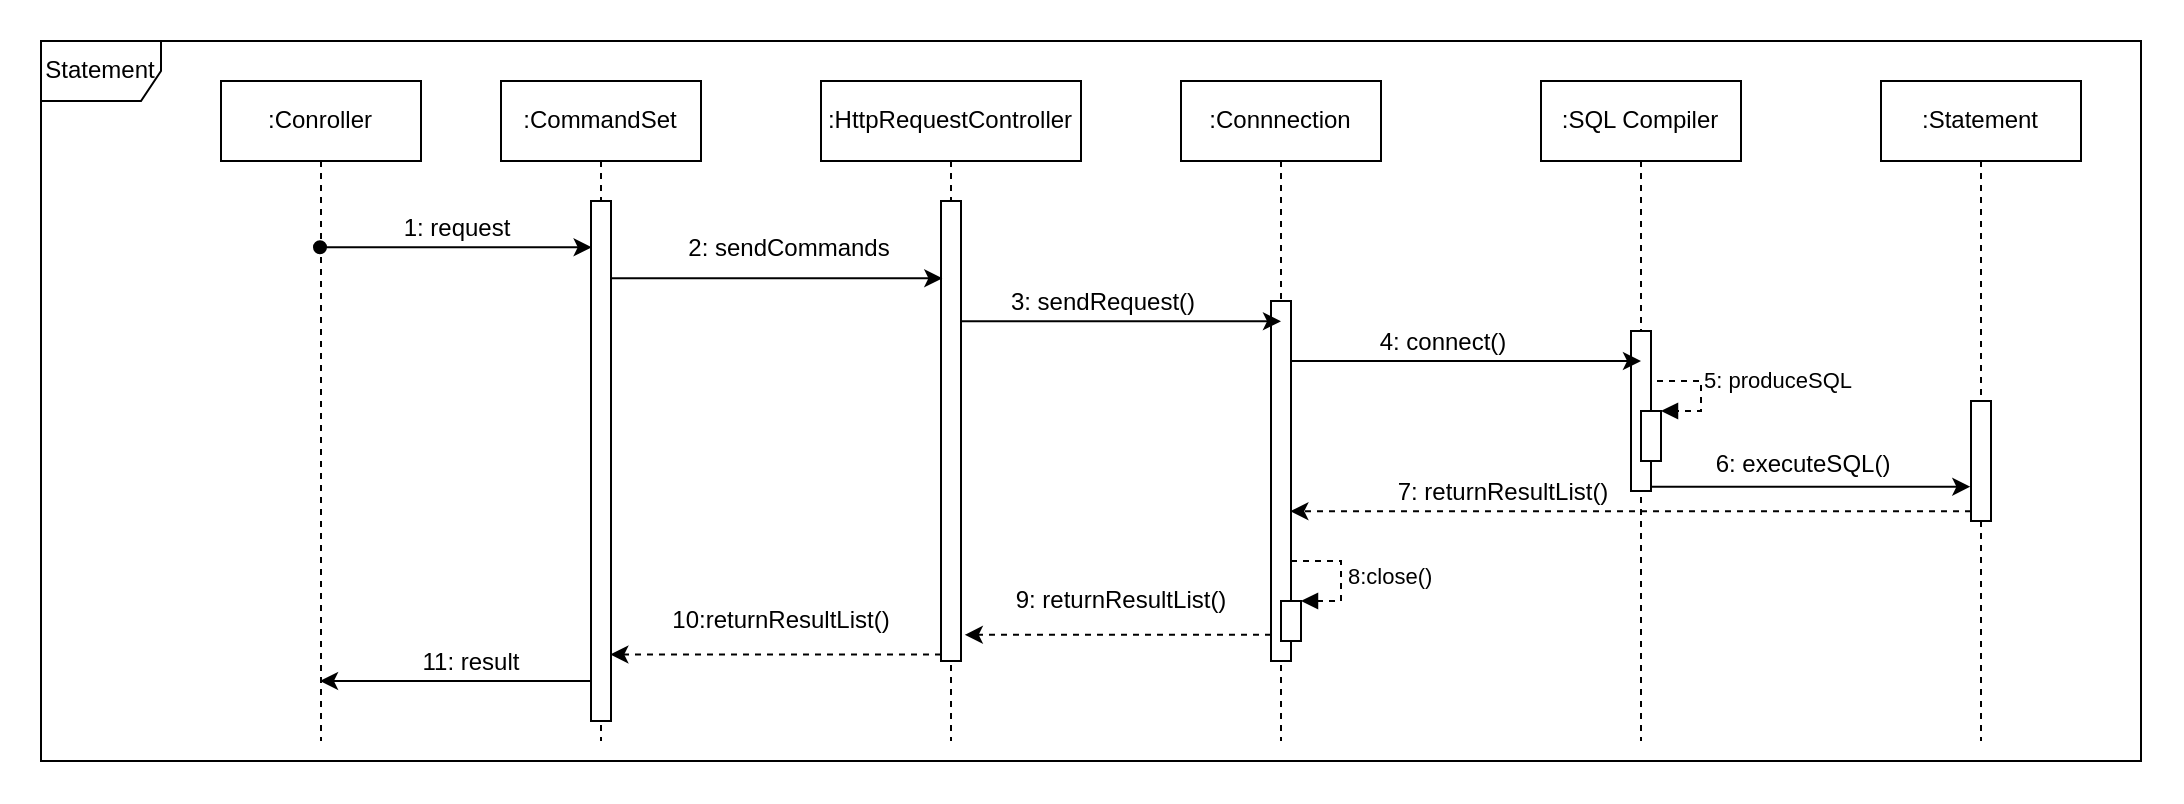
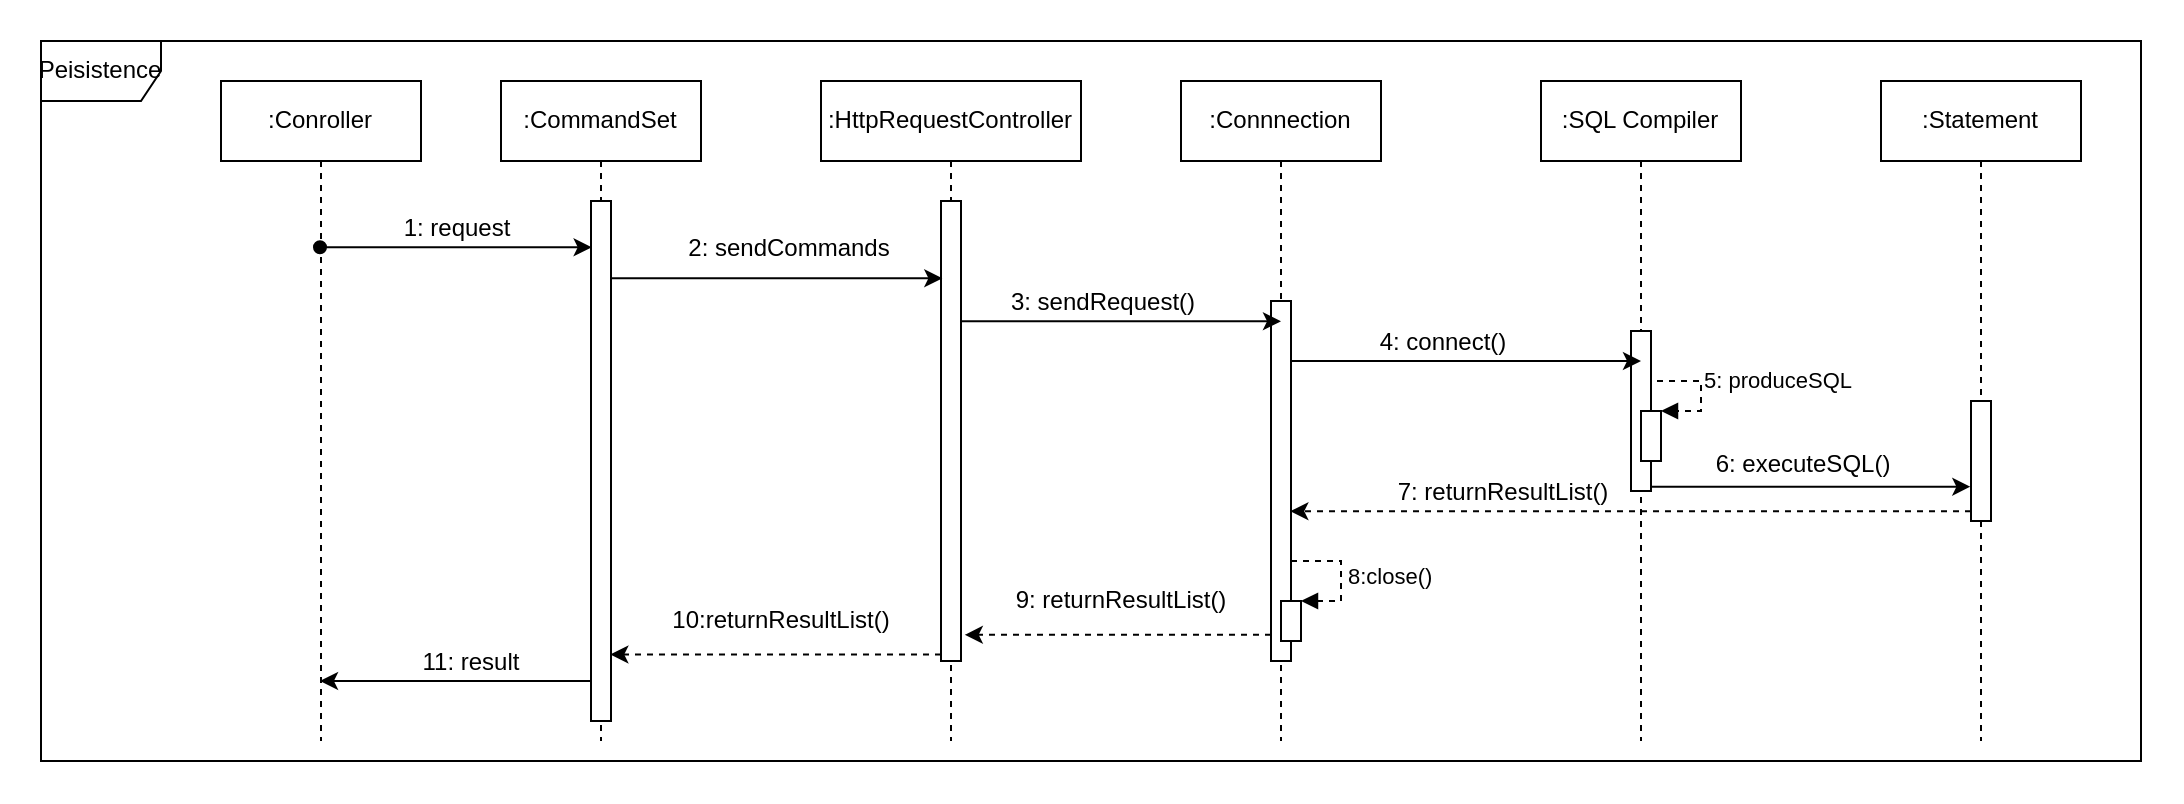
(101, 71) -> (101, 71)
